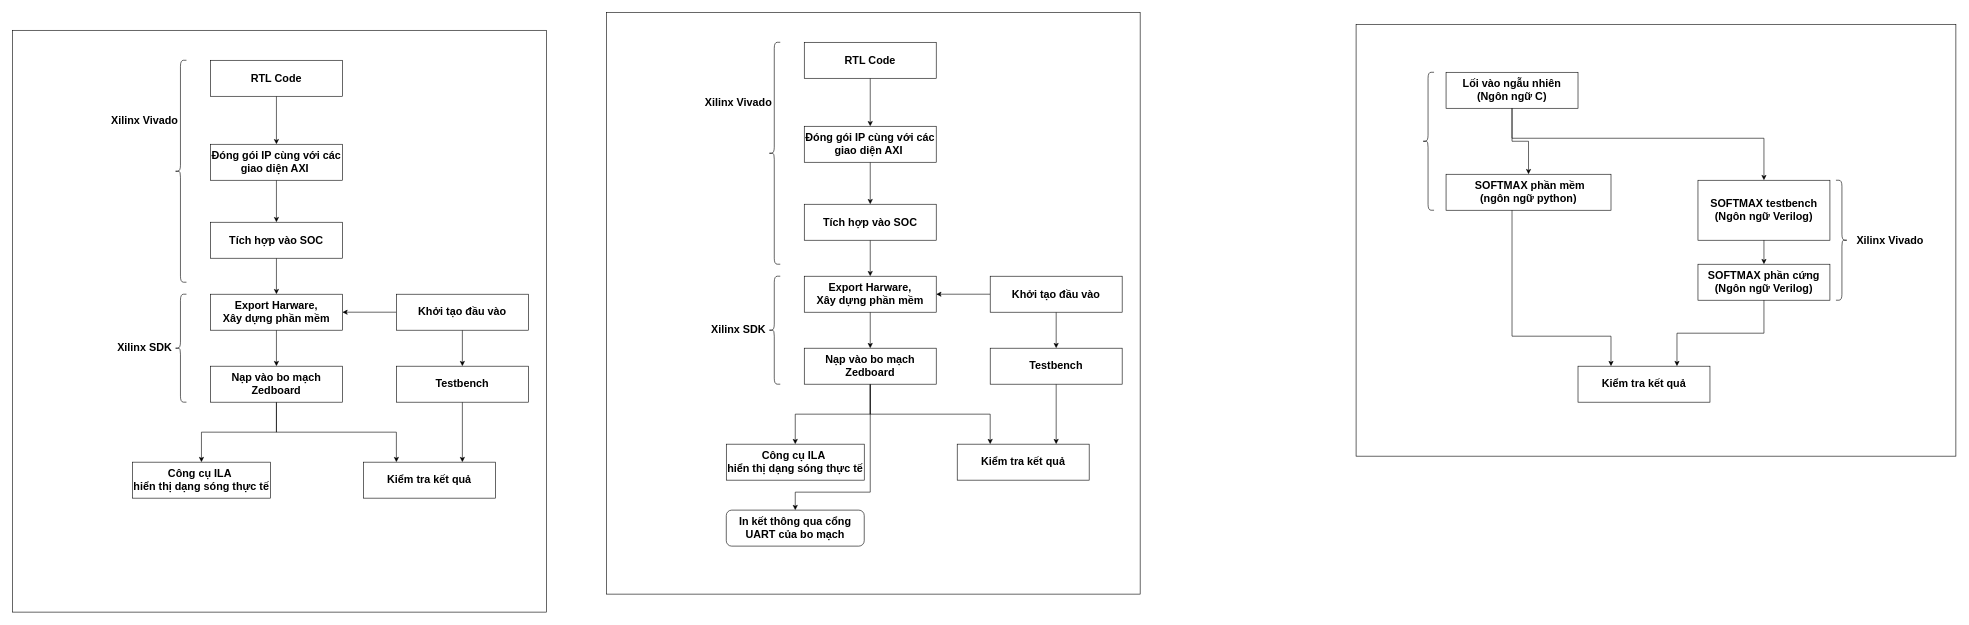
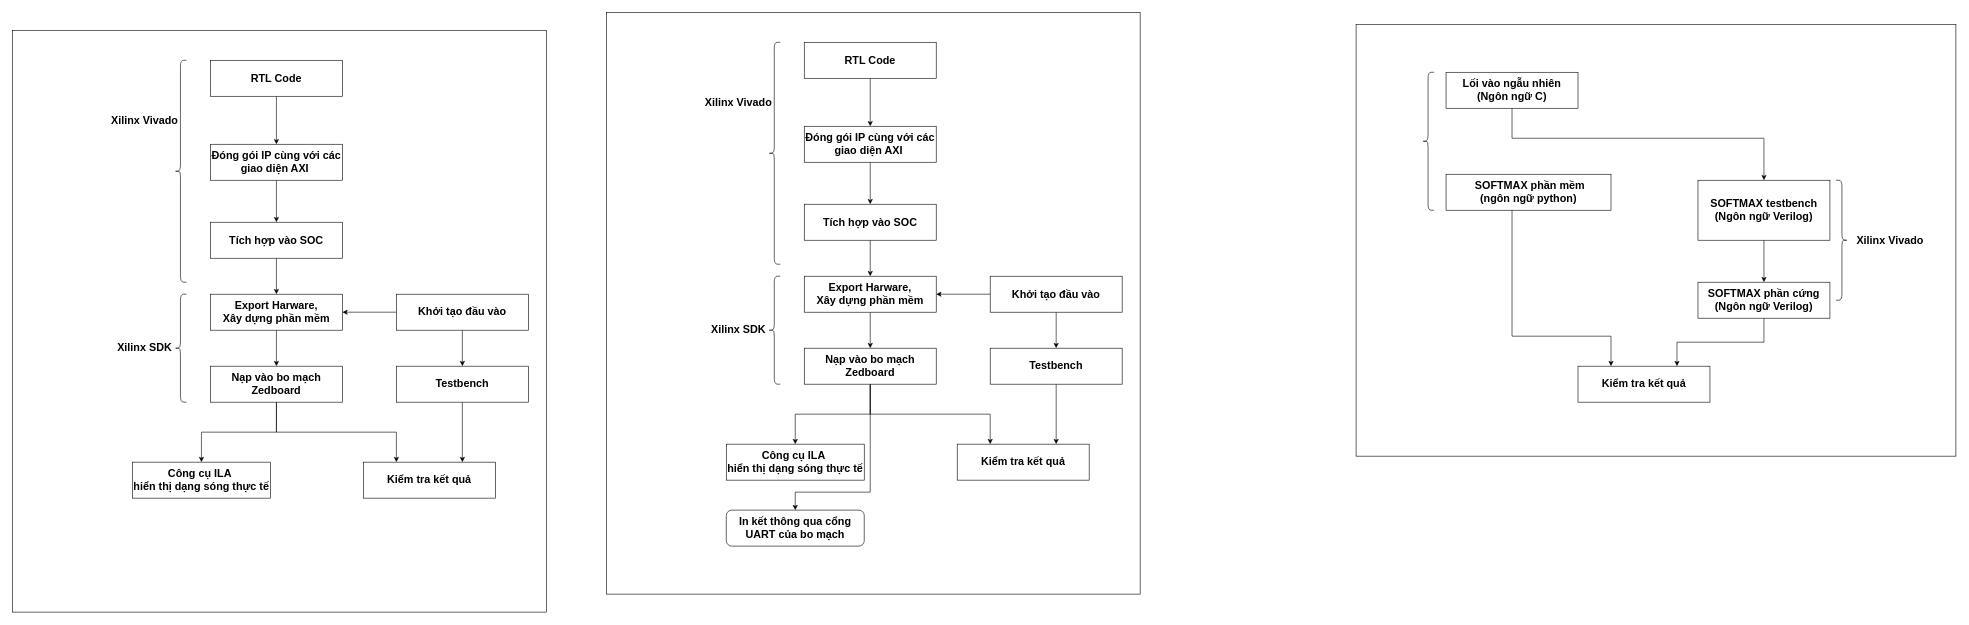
(1529, 154) -> none
(1764, 282) -> (1764, 300)
